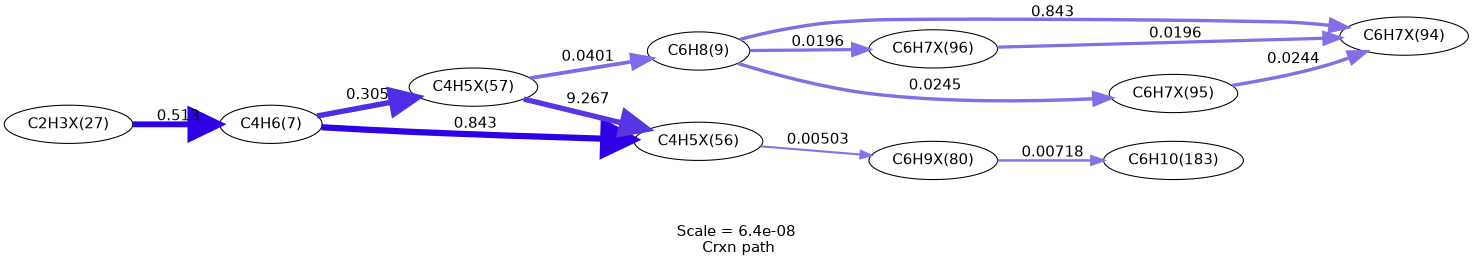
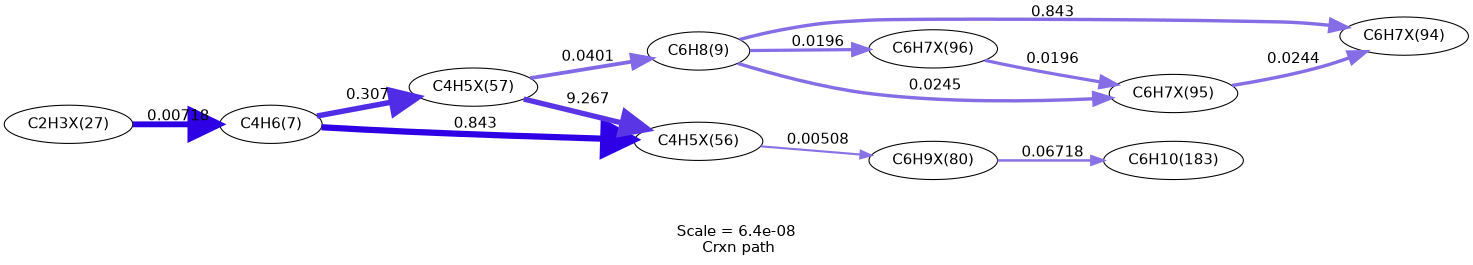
(1161, 43) -> (1042, 72)
(366, 95) -> (366, 95)
(176, 116) -> (176, 116)
(816, 140) -> (816, 140)
(1051, 152) -> (1051, 152)
